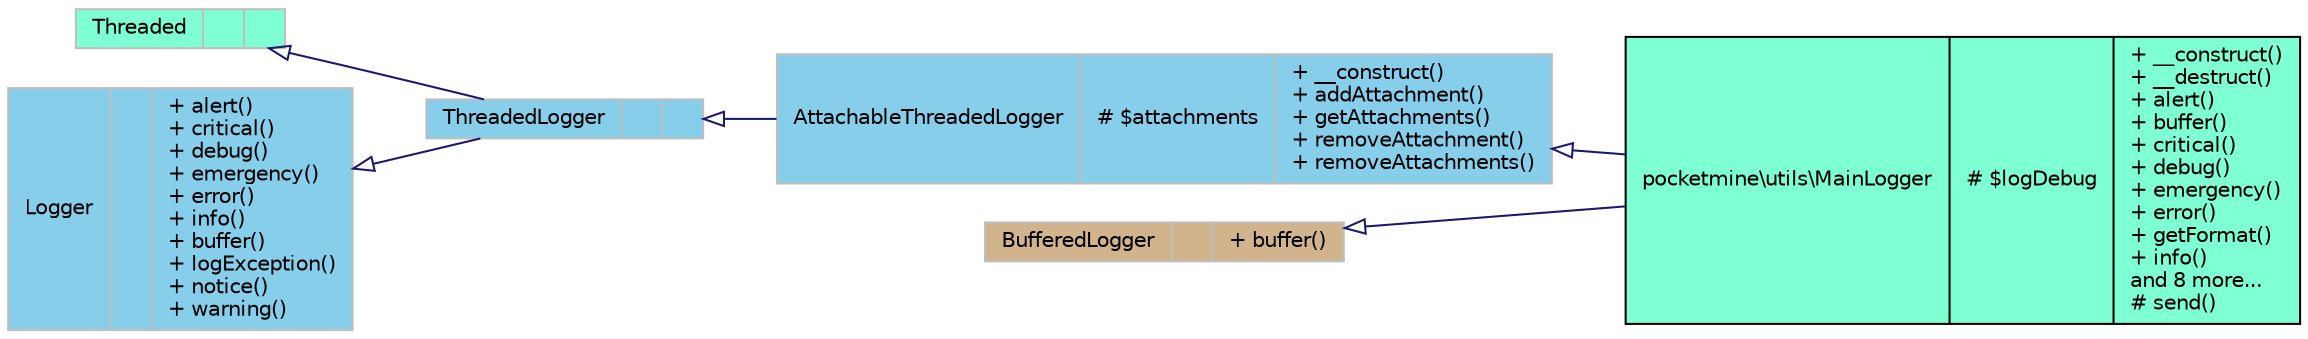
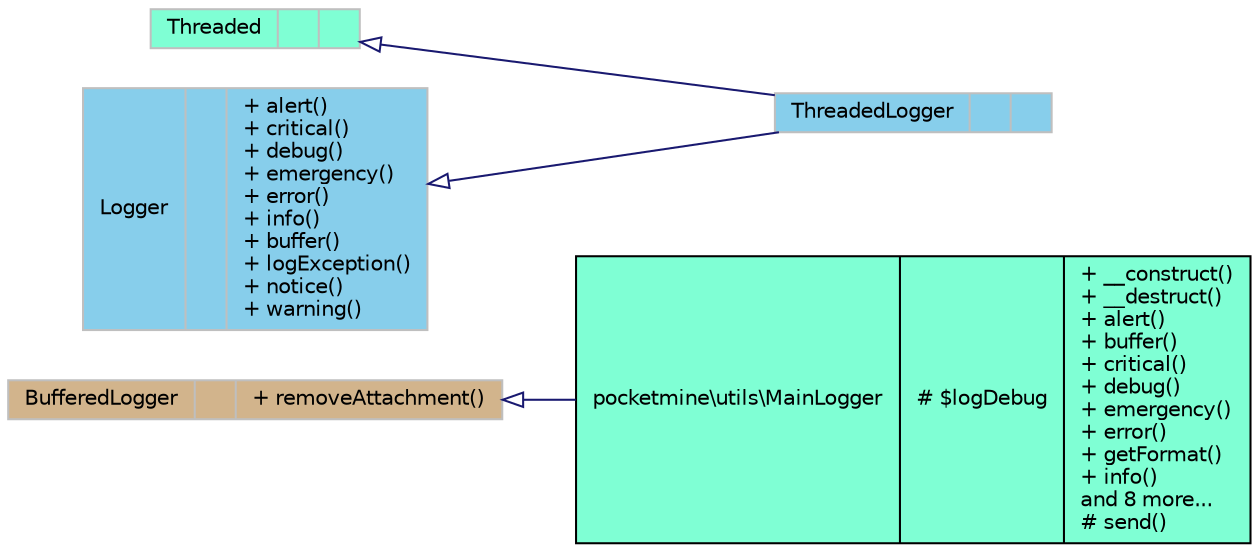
(1164, 119) -> none
(1278, 241) -> (369, 399)
